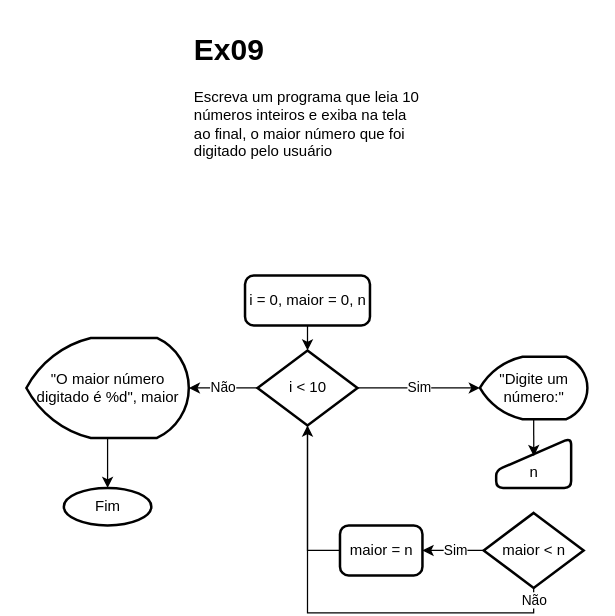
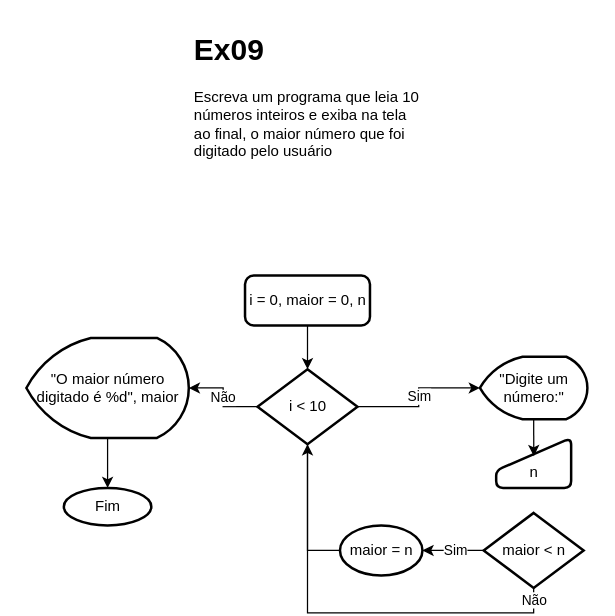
(308, 388) -> (308, 407)
(381, 551) -> (381, 551)
